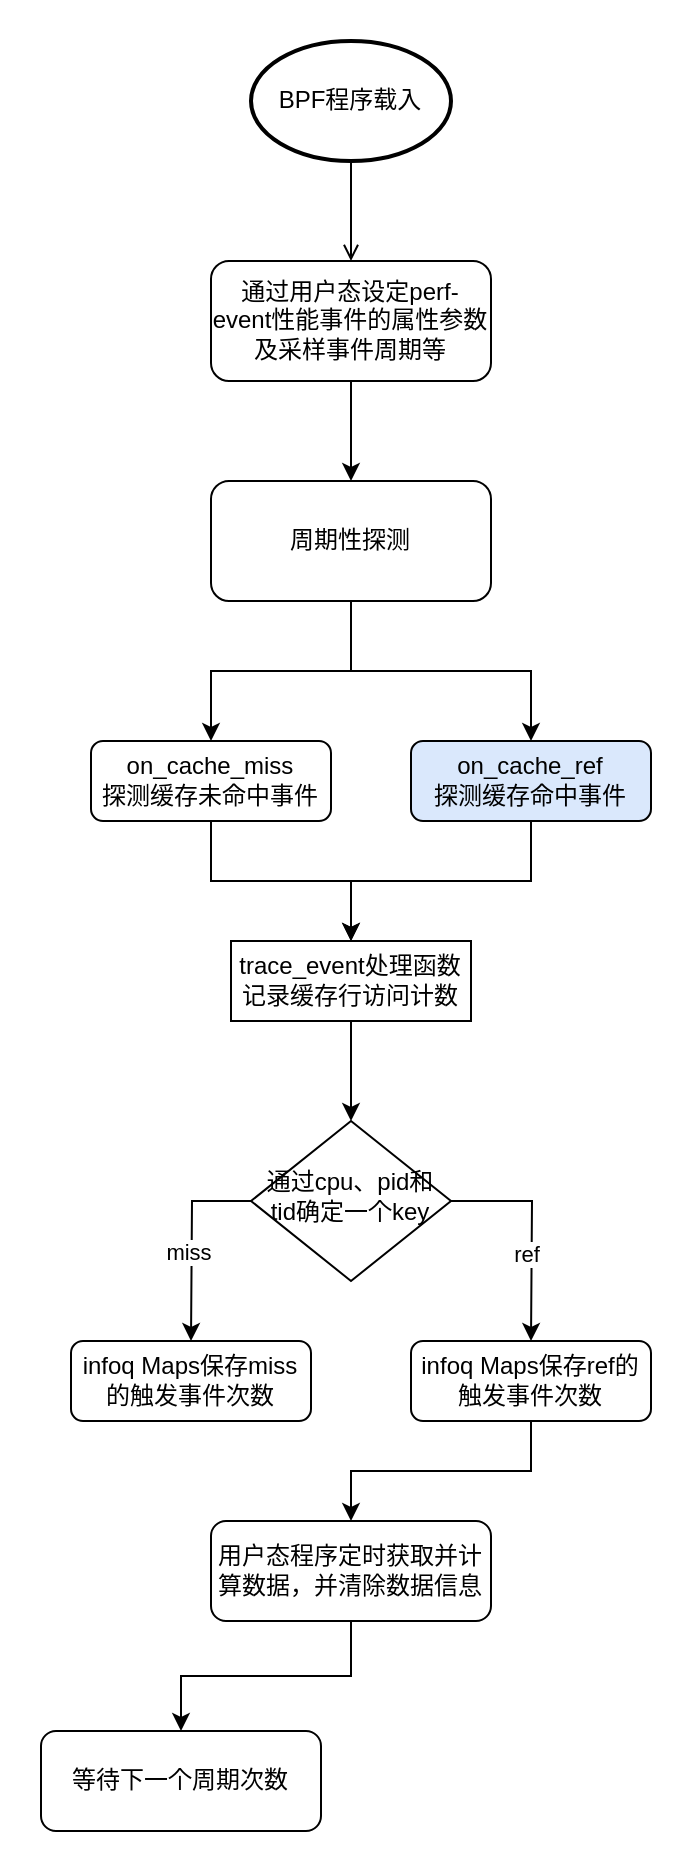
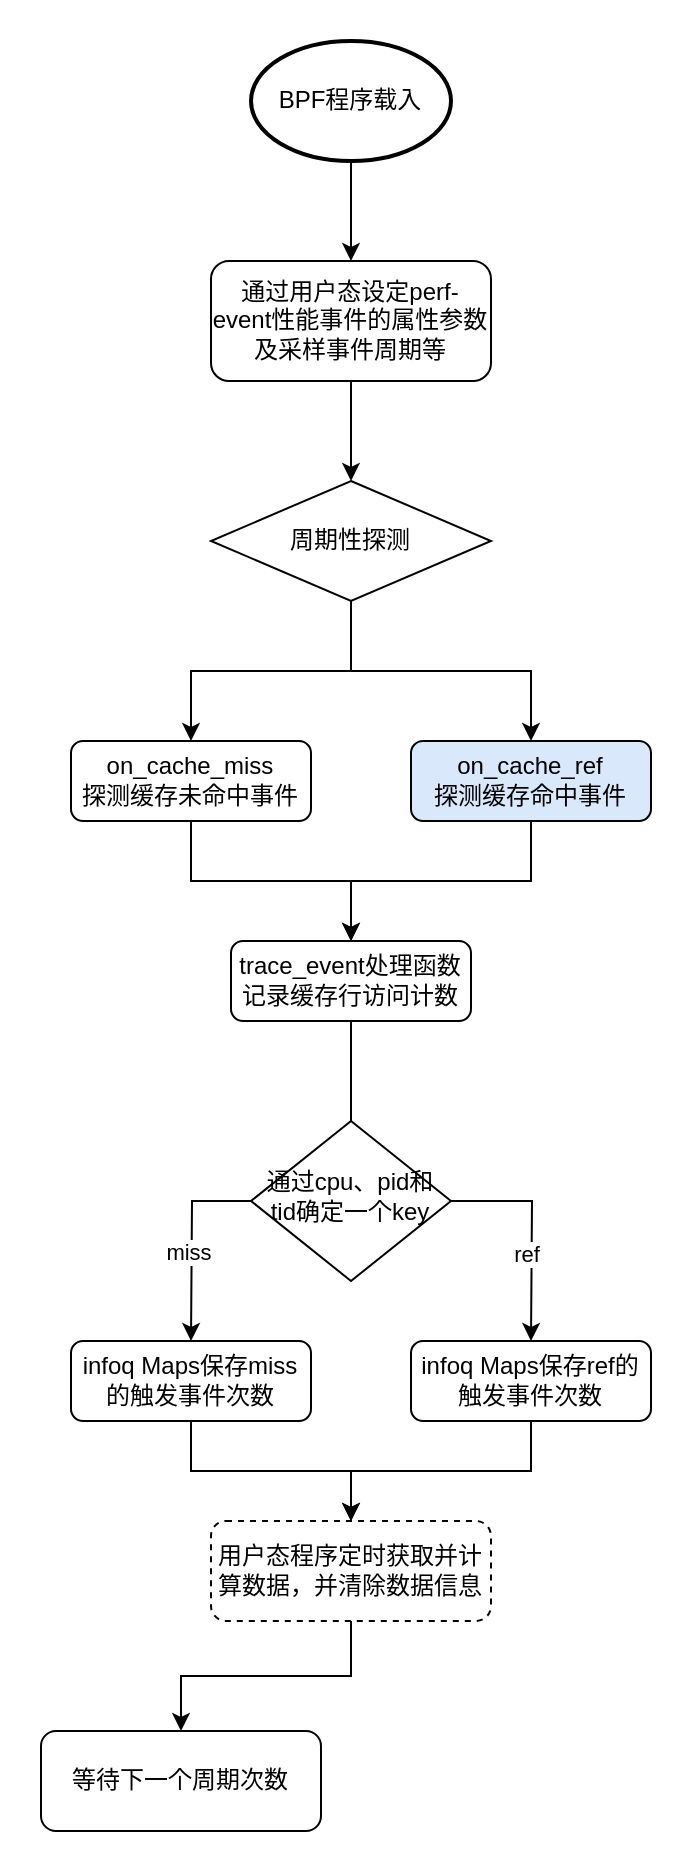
(351, 249) -> (351, 246)
(351, 541) -> (351, 541)
(211, 781) -> (191, 781)
(351, 981) -> (351, 981)
(351, 1106) -> (351, 1111)
none -> (244, 1471)
(351, 1571) -> (351, 1571)
